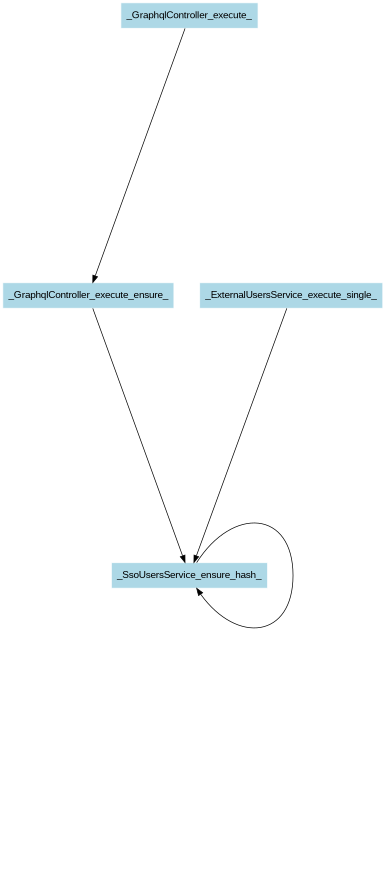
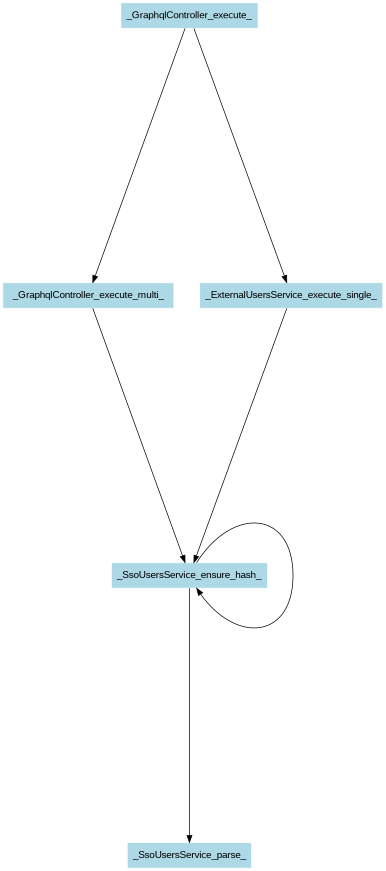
none -> (239, 152)
(88, 296) -> (88, 296)
none -> (189, 855)
